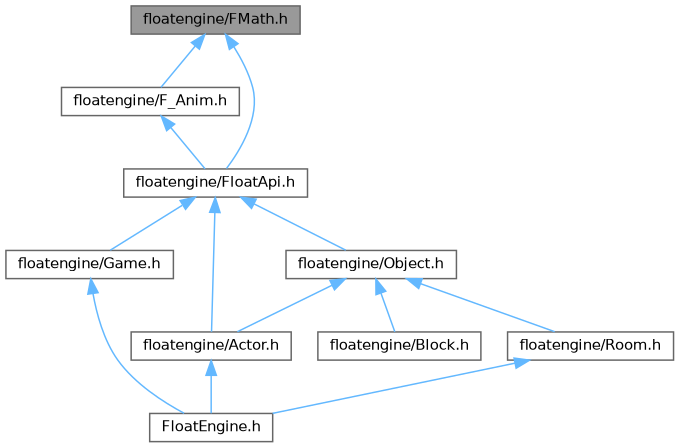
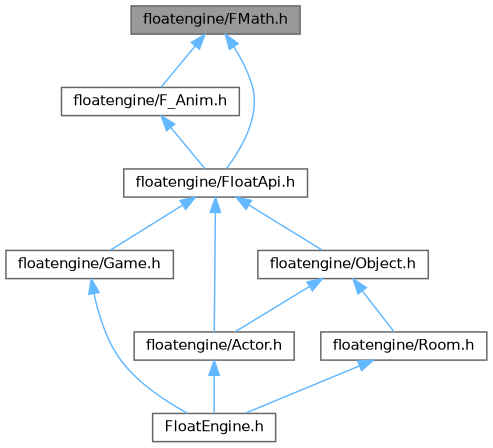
(399, 346) -> none
